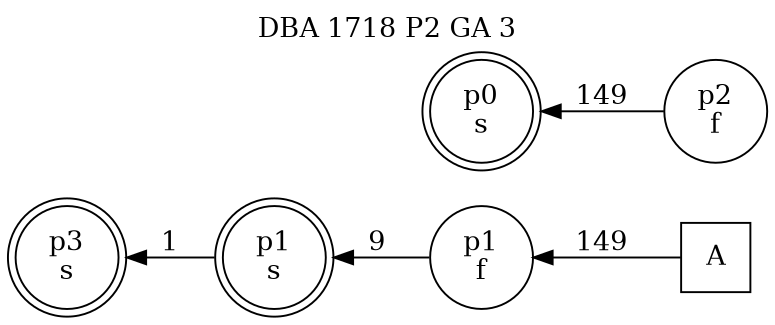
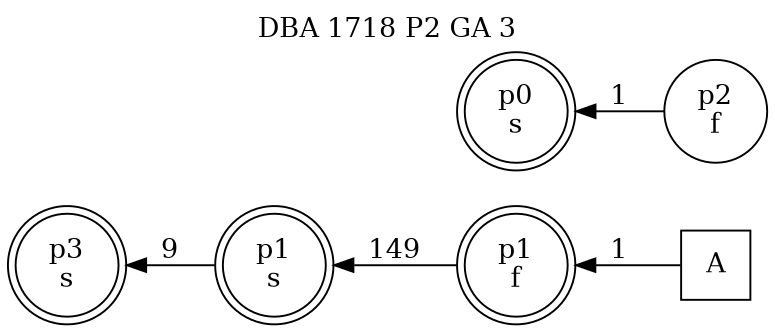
(603, 97) -> (620, 97)
(171, 243) -> (171, 251)
(378, 243) -> (395, 251)
(603, 243) -> (620, 251)
(482, 258) -> (516, 265)
